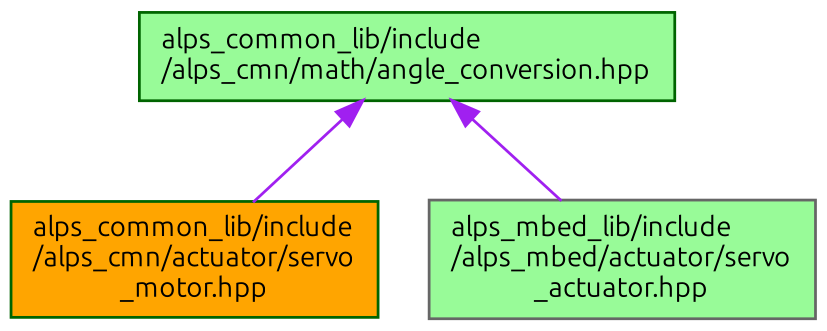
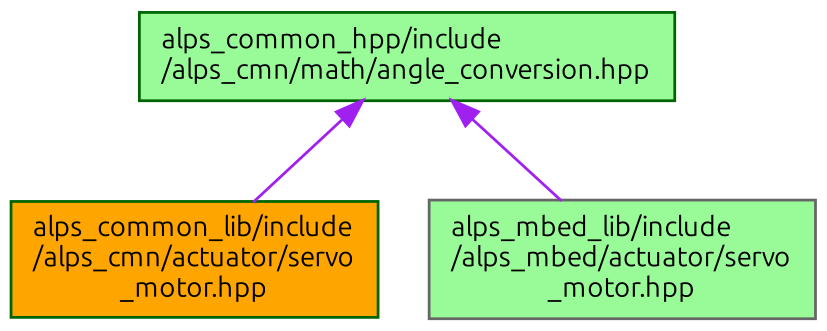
(407, 57) -> (407, 57)
(622, 259) -> (622, 259)
